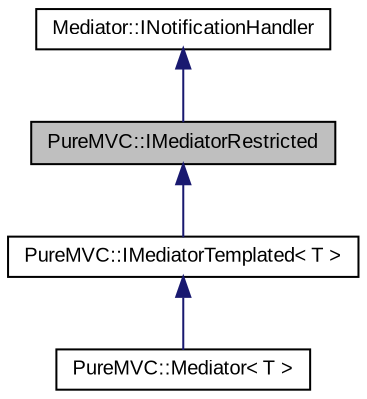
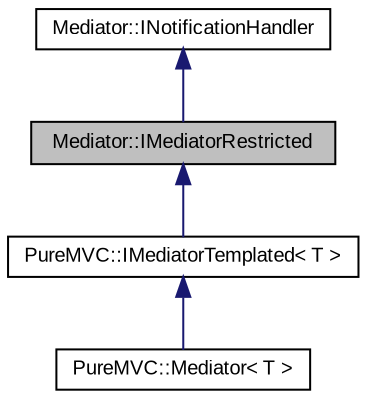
(183, 143) -> (183, 143)
